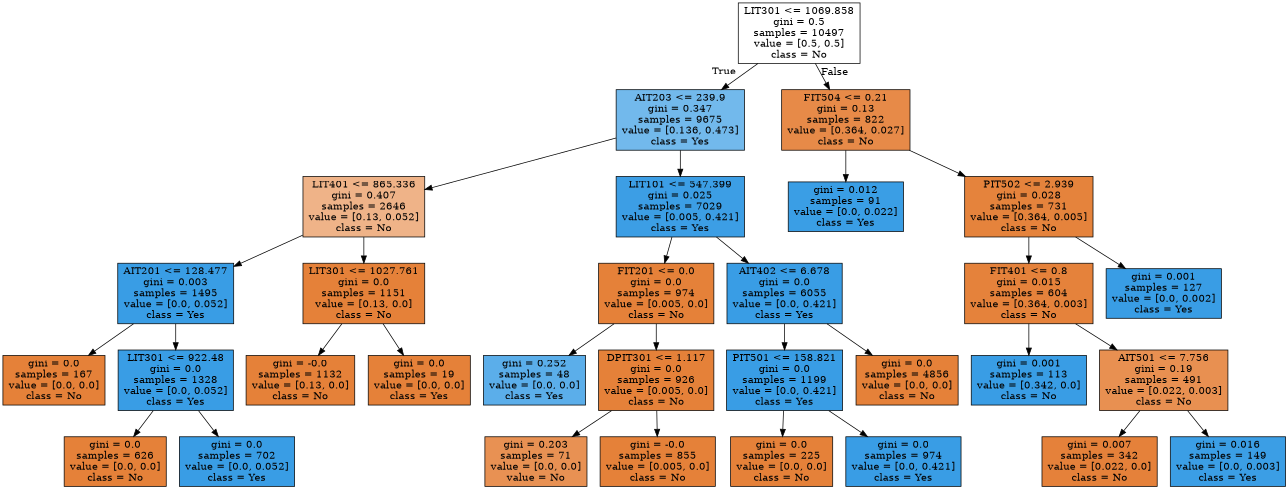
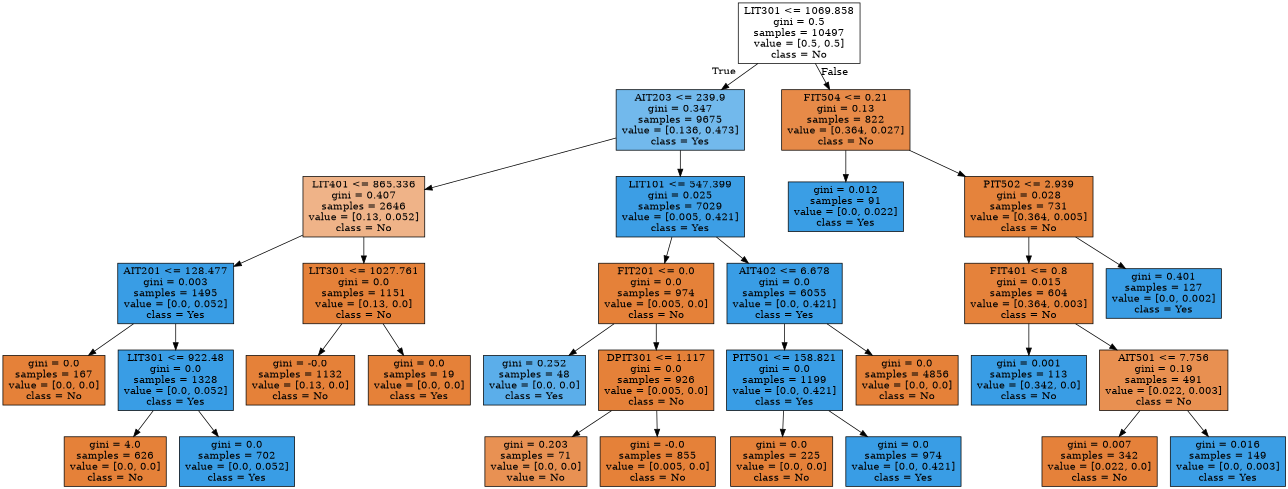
(1164, 293) -> (1164, 293)
(115, 462) -> (115, 462)
